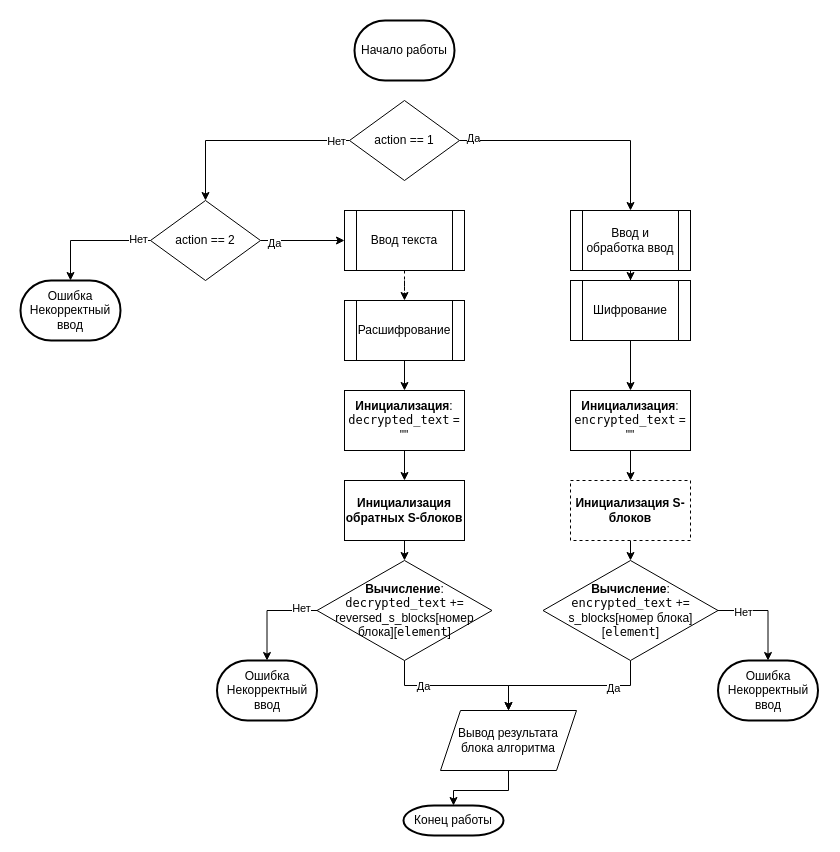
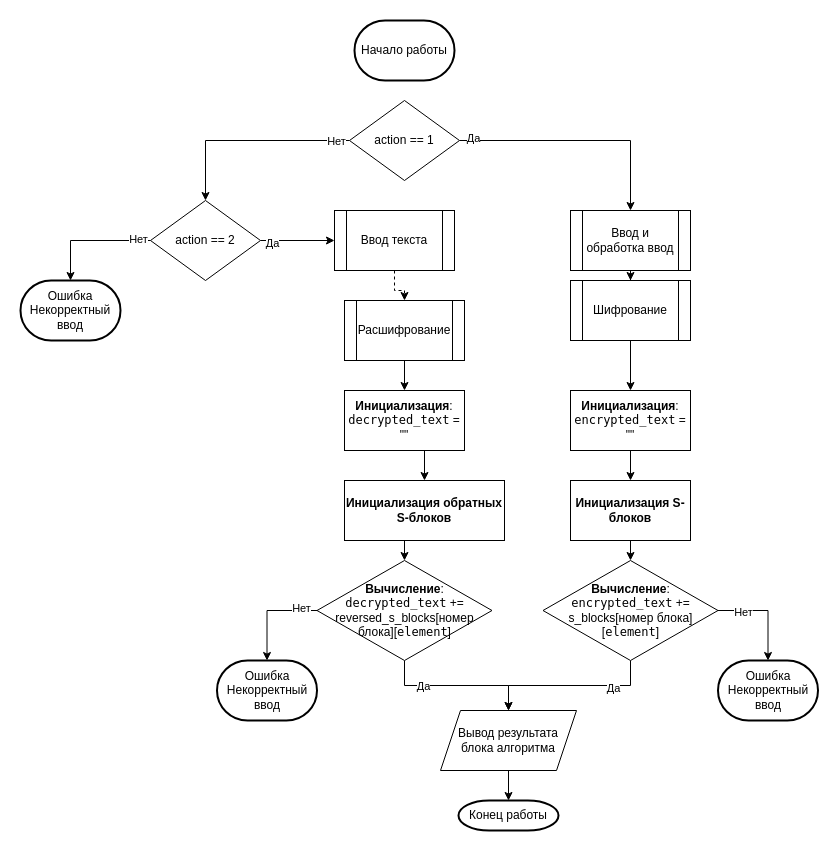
(405, 241) -> (395, 241)
(405, 511) -> (425, 511)
(631, 511) -> (631, 511)
(454, 821) -> (509, 816)
